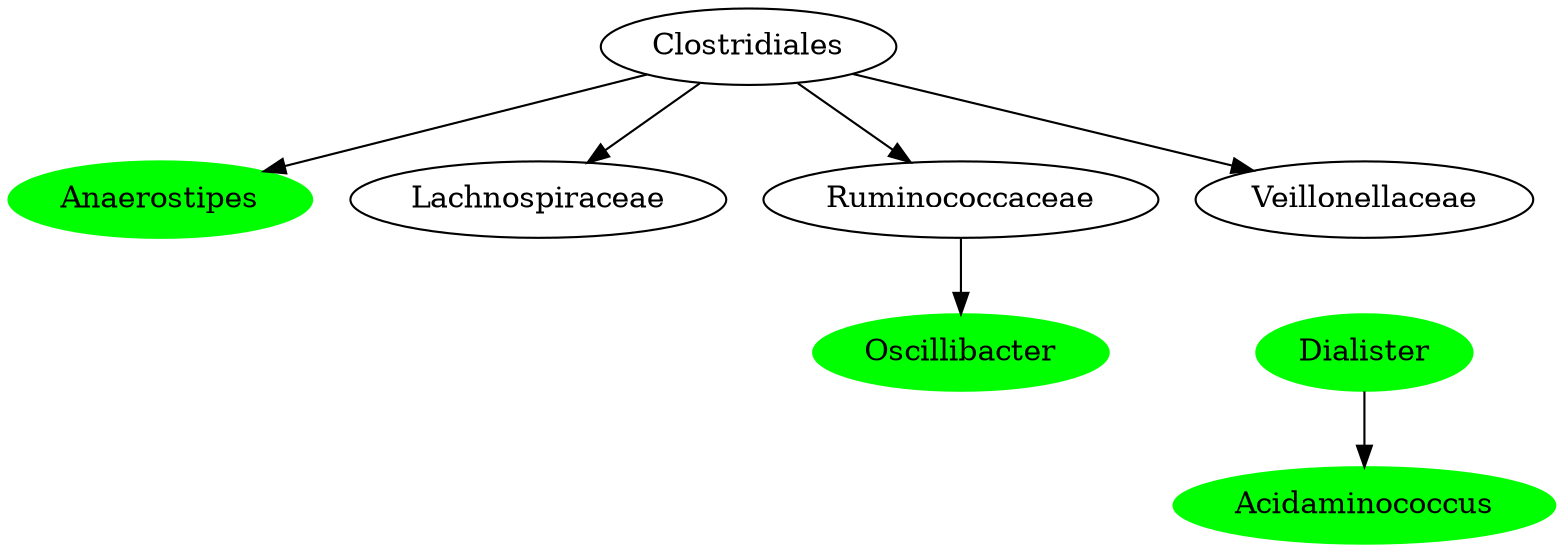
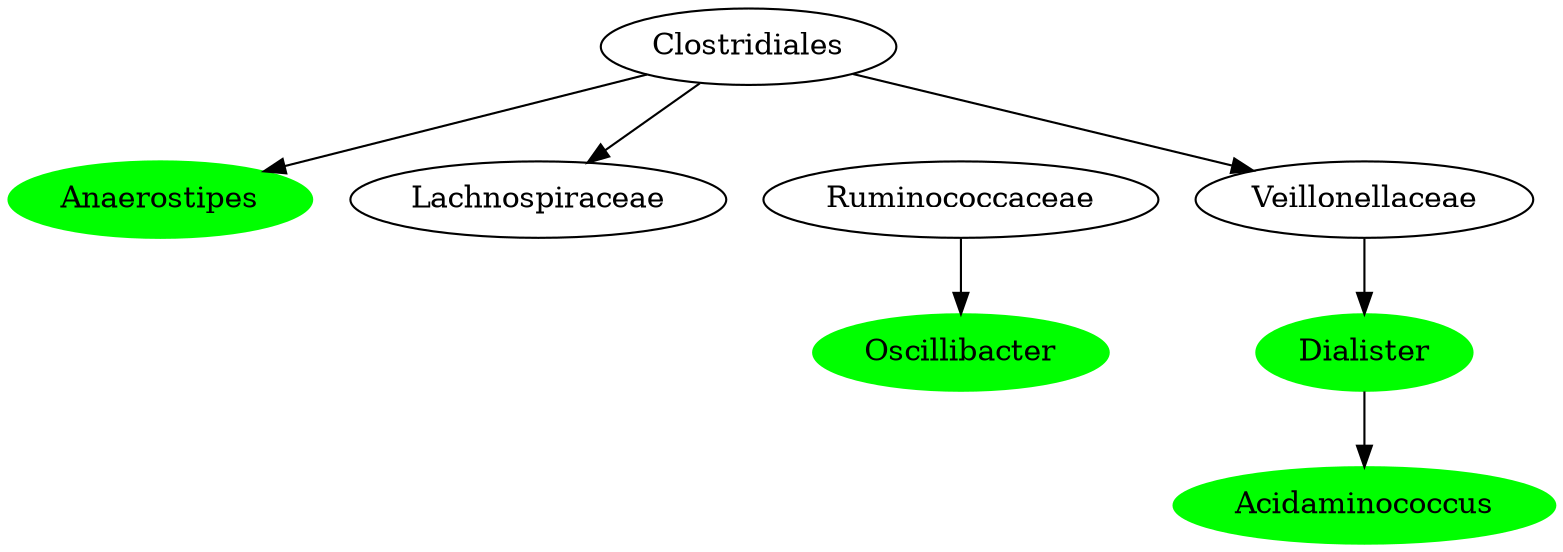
(845, 117) -> none
none -> (1364, 266)
